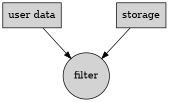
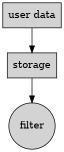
(55, 41) -> (32, 37)
